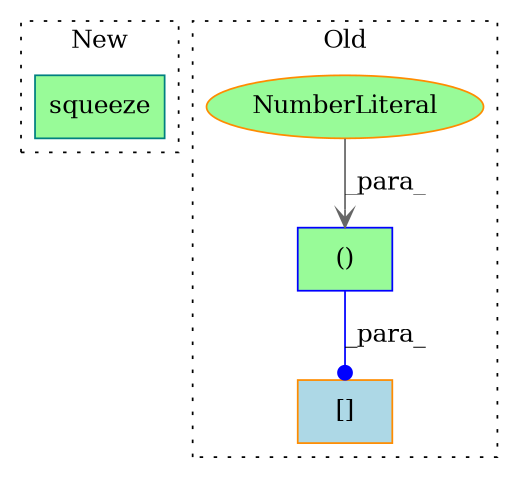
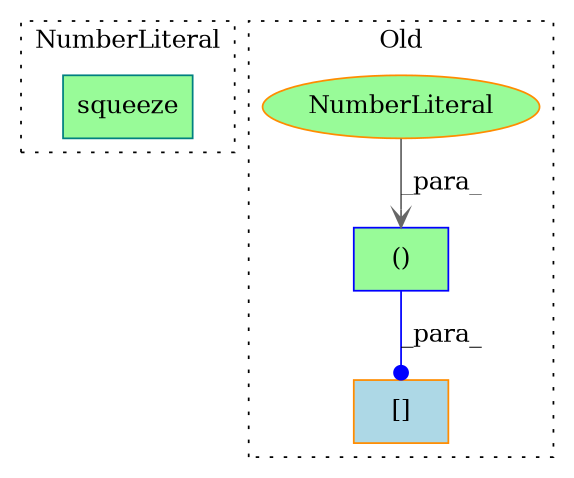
(100, 41) -> (128, 41)
